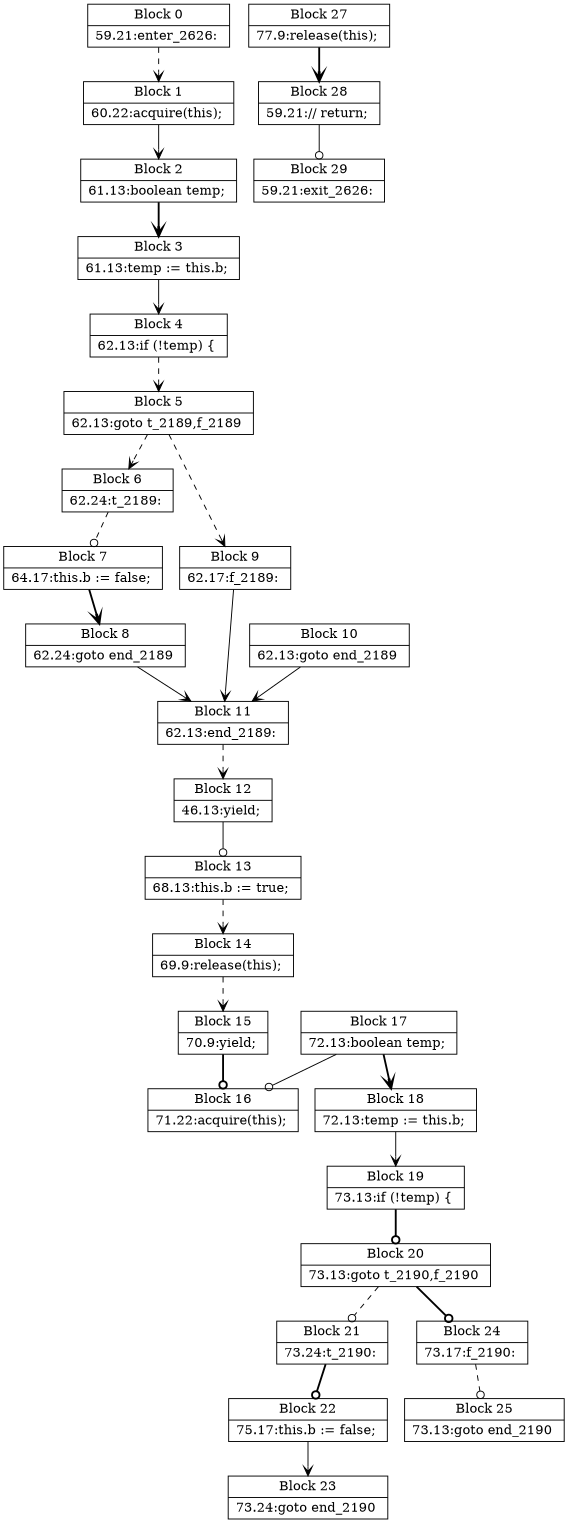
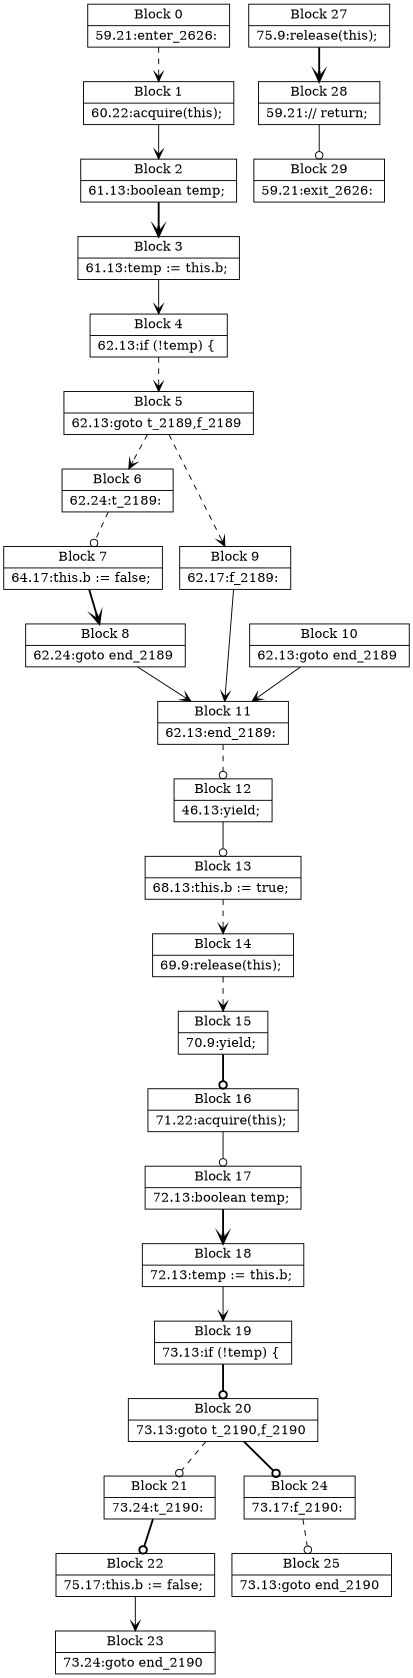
(319, 36) -> (319, 36)
(223, 757) -> (223, 758)
(304, 1070) -> (223, 1145)
